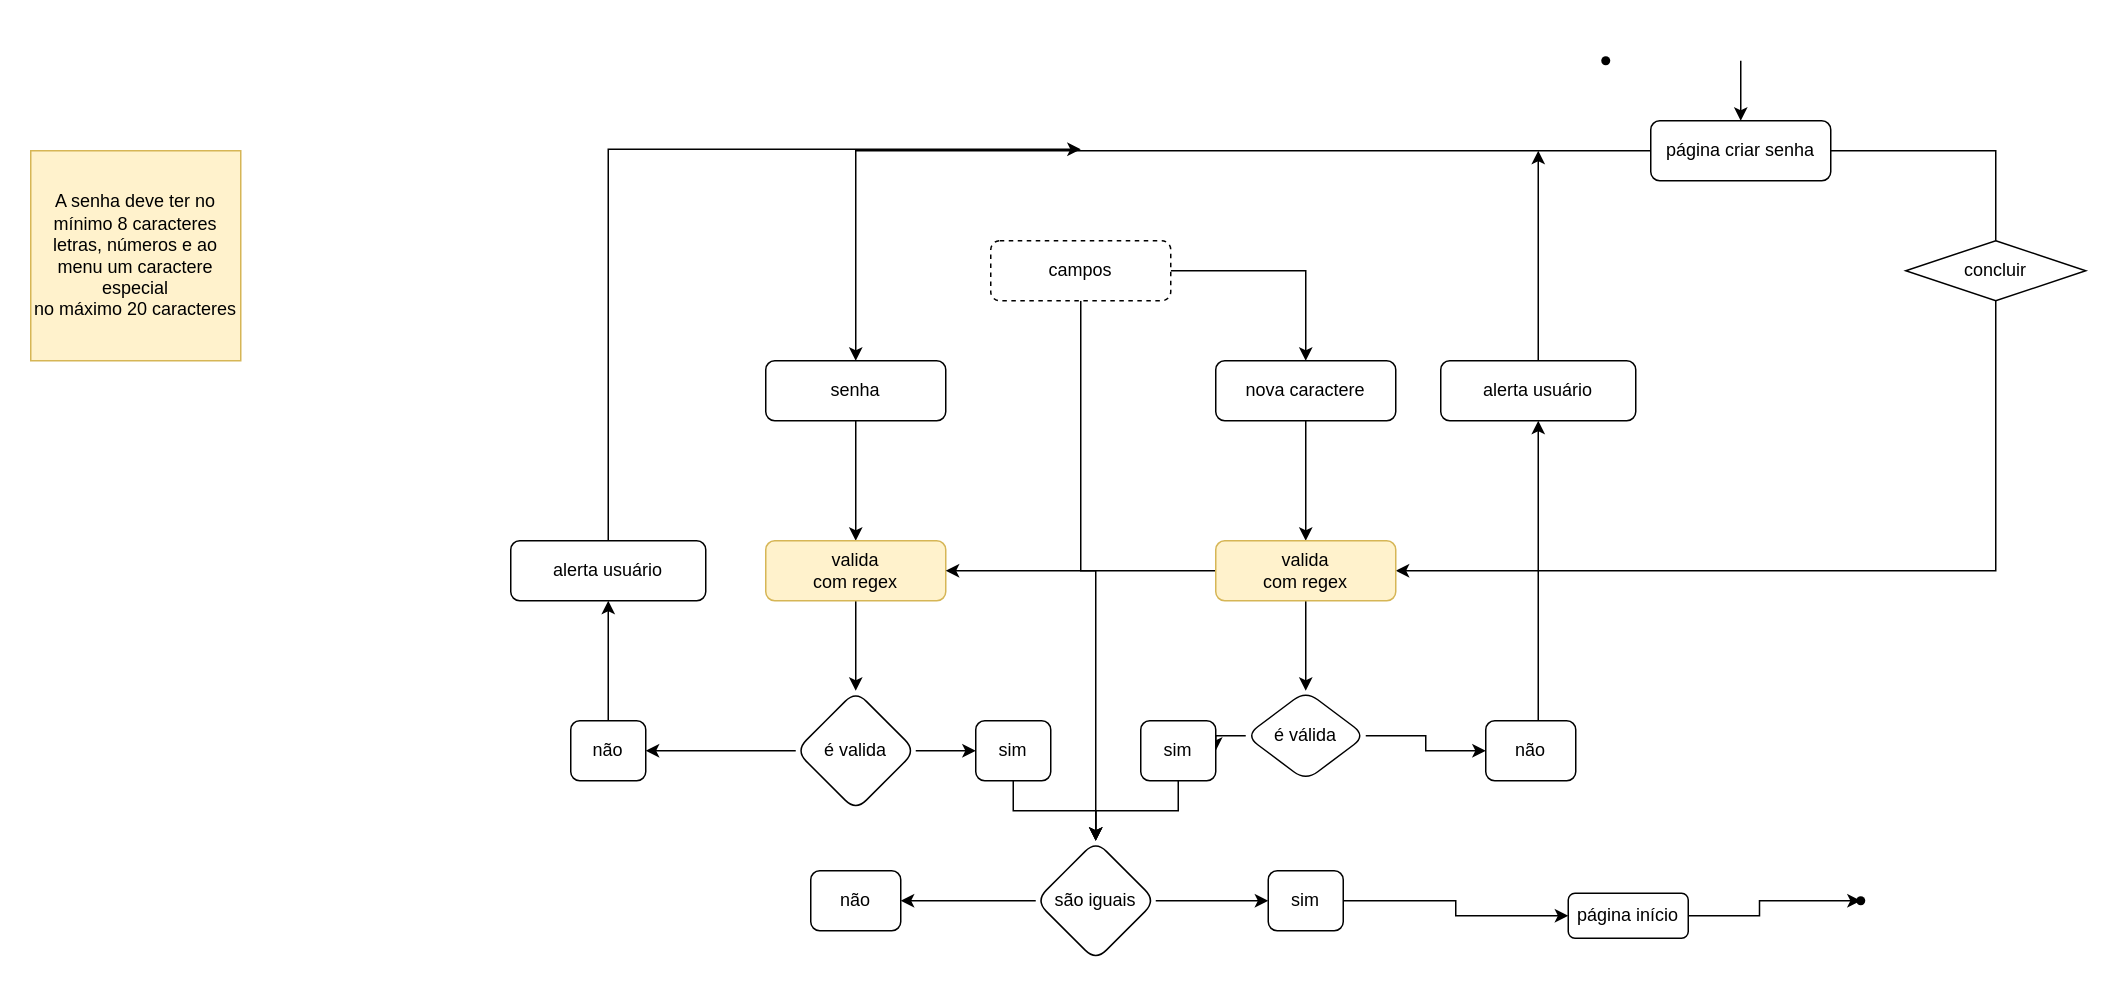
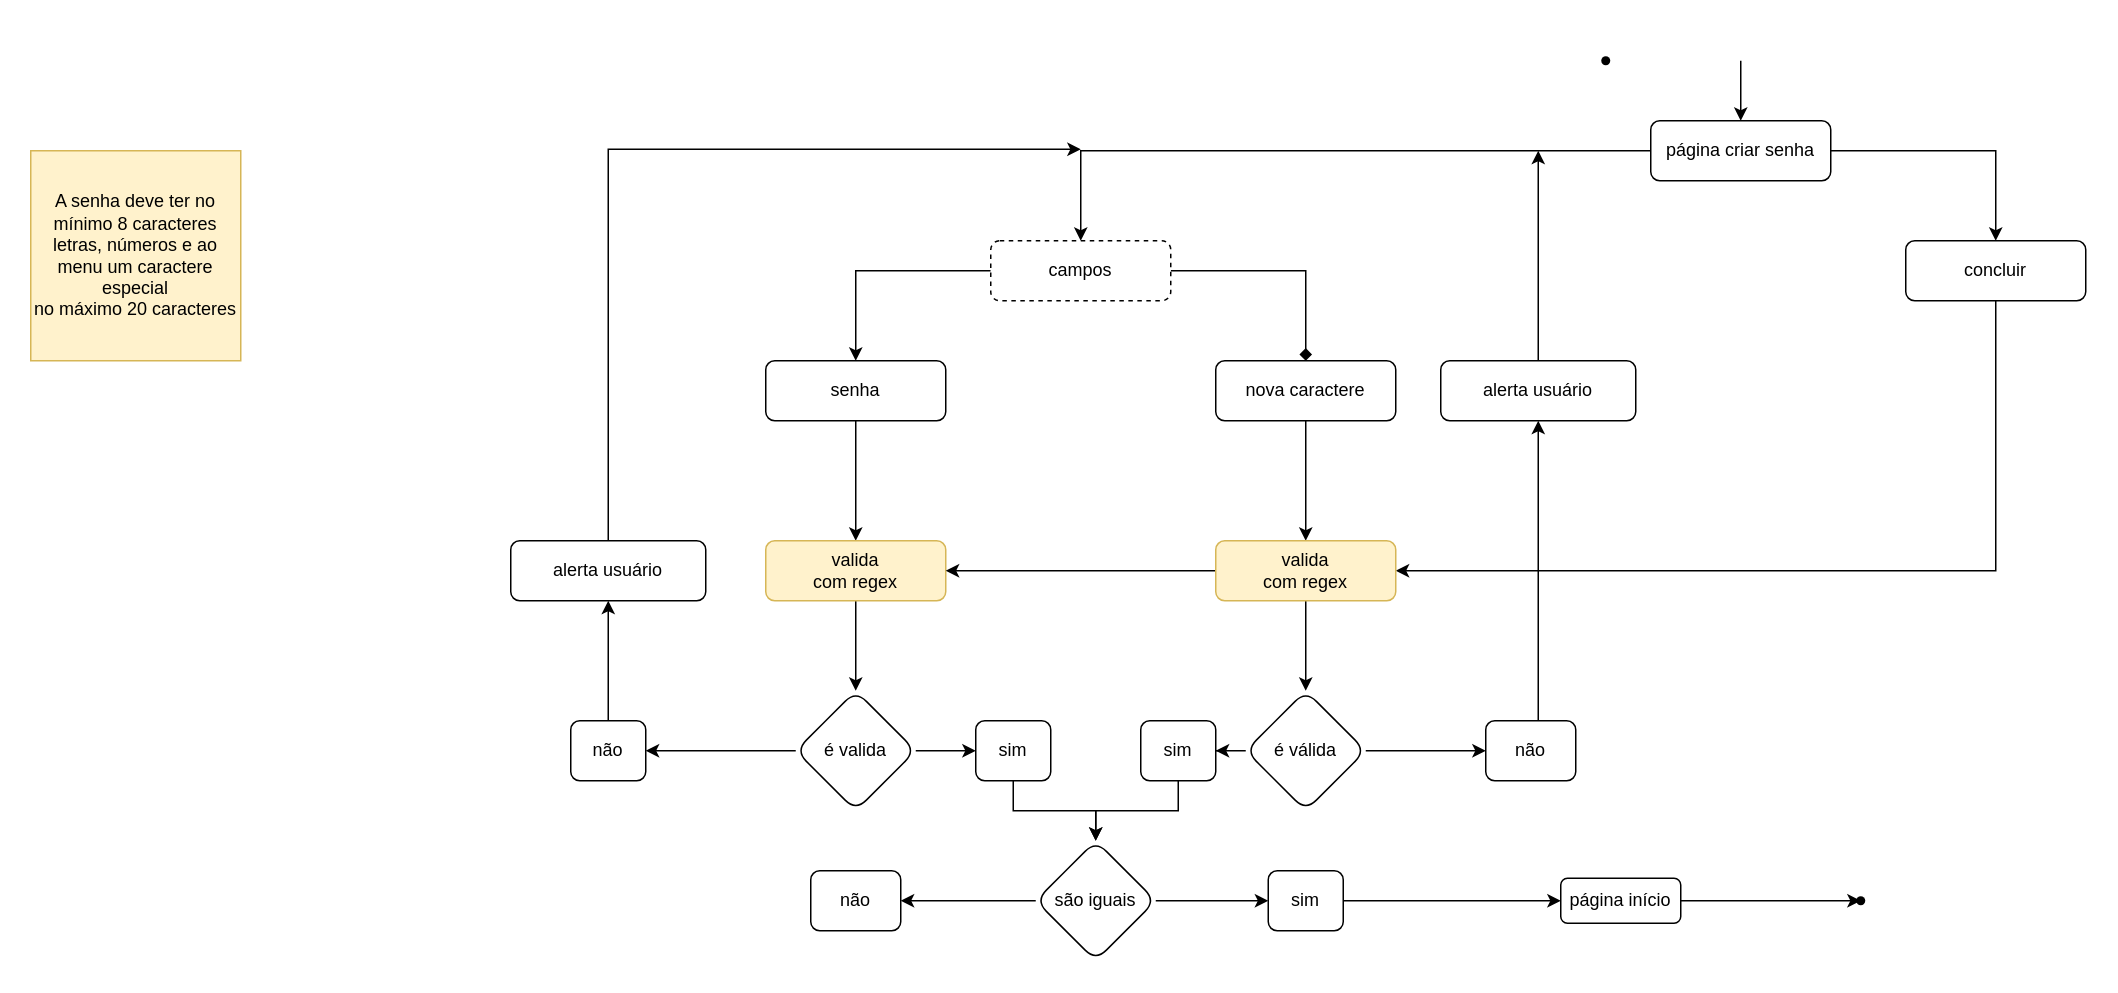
(856, 209) -> (1081, 190)
(1996, 234) -> (1996, 229)
(1996, 271) -> (1996, 271)
(1306, 349) -> (1306, 348)
(1081, 434) -> (925, 271)
(1306, 736) -> (1306, 751)
(1628, 916) -> (1621, 901)
